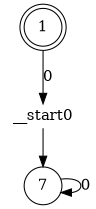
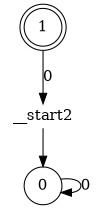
(43, 116) -> (43, 116)
(43, 186) -> (43, 186)
